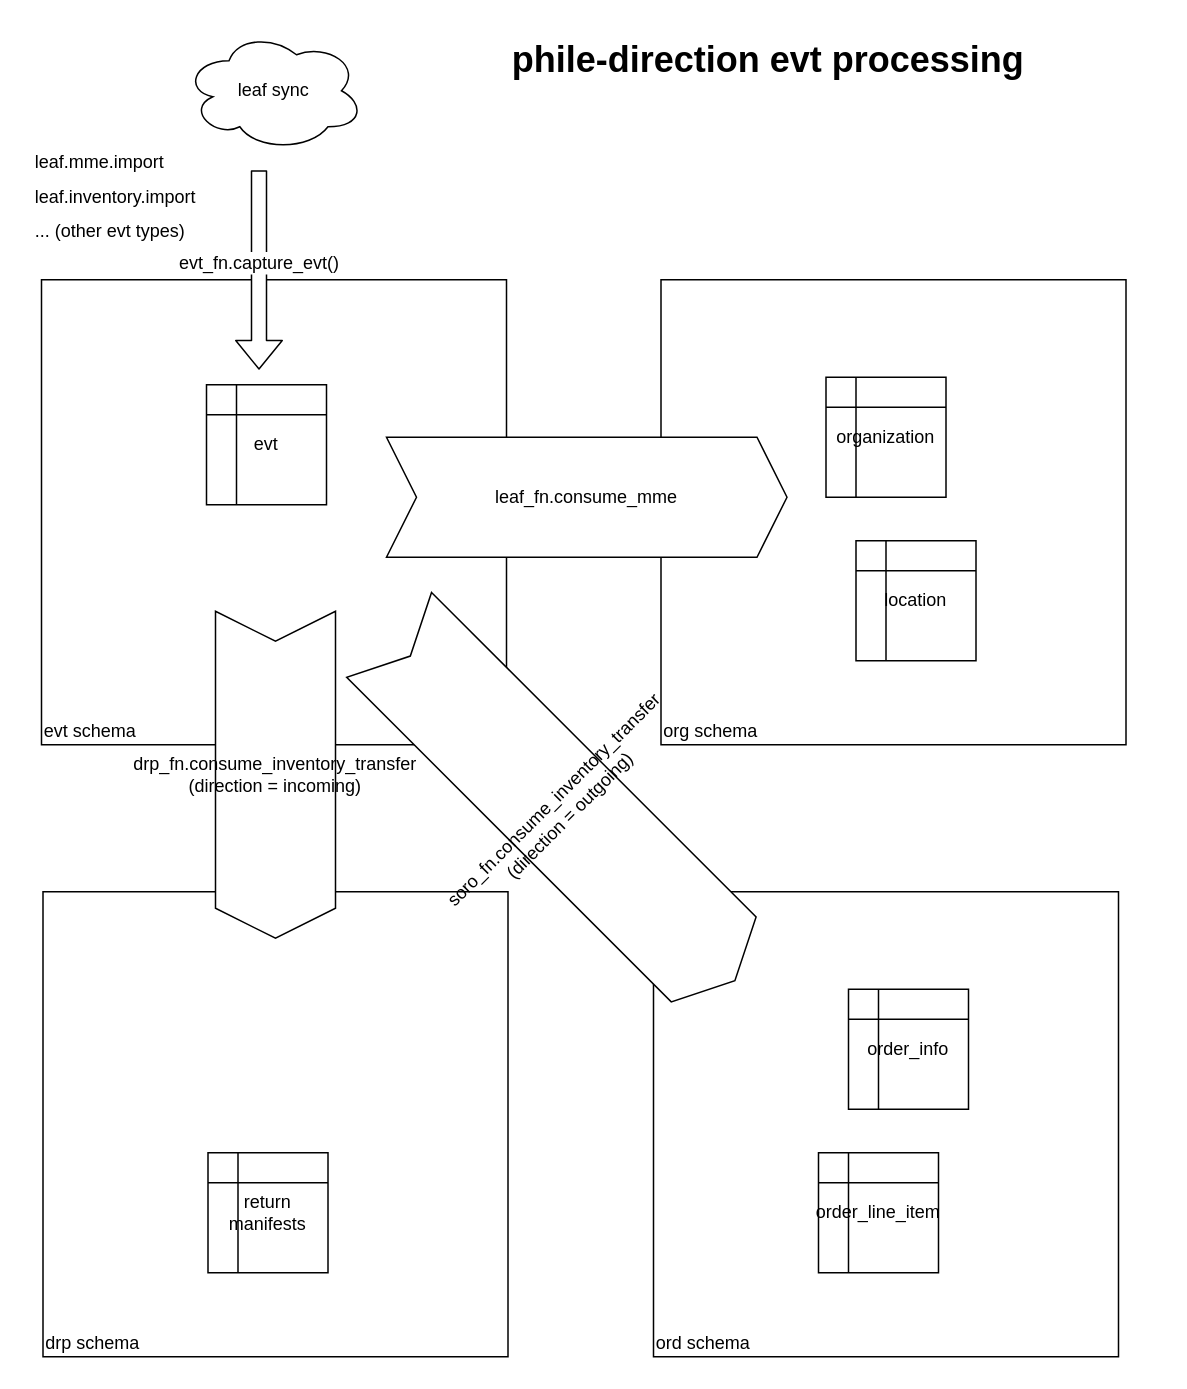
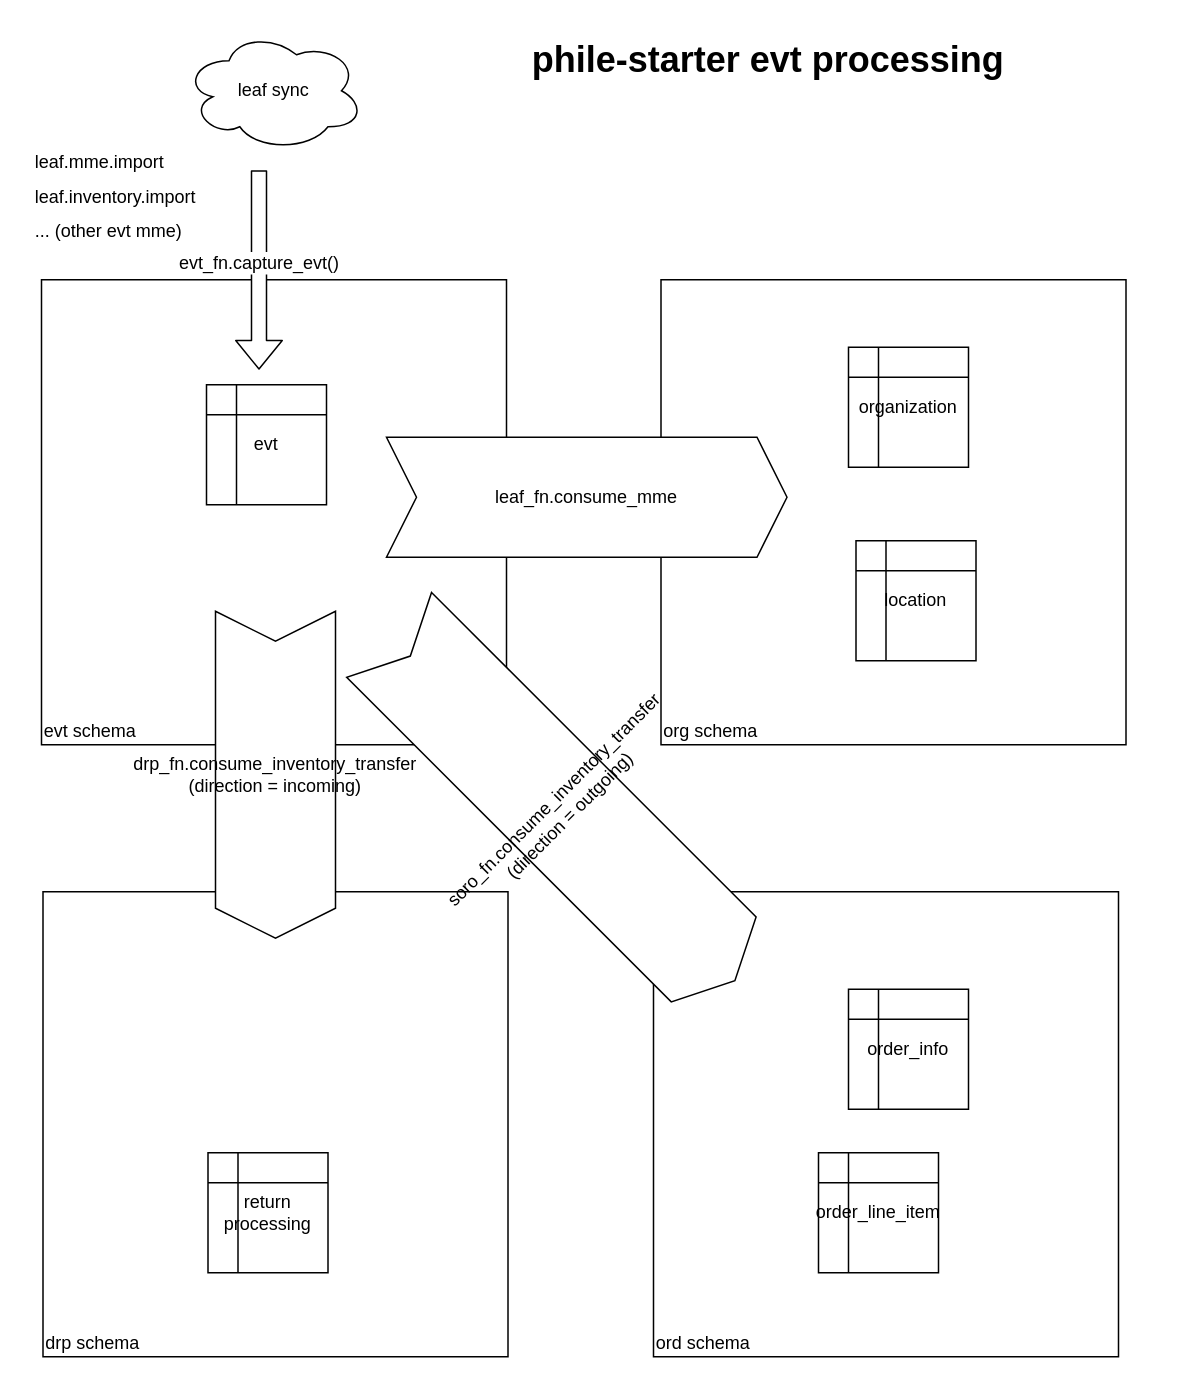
(773, 27) -> (773, 27)
(127, 232) -> (117, 232)
(886, 437) -> (908, 407)
(268, 1213) -> (268, 1213)
